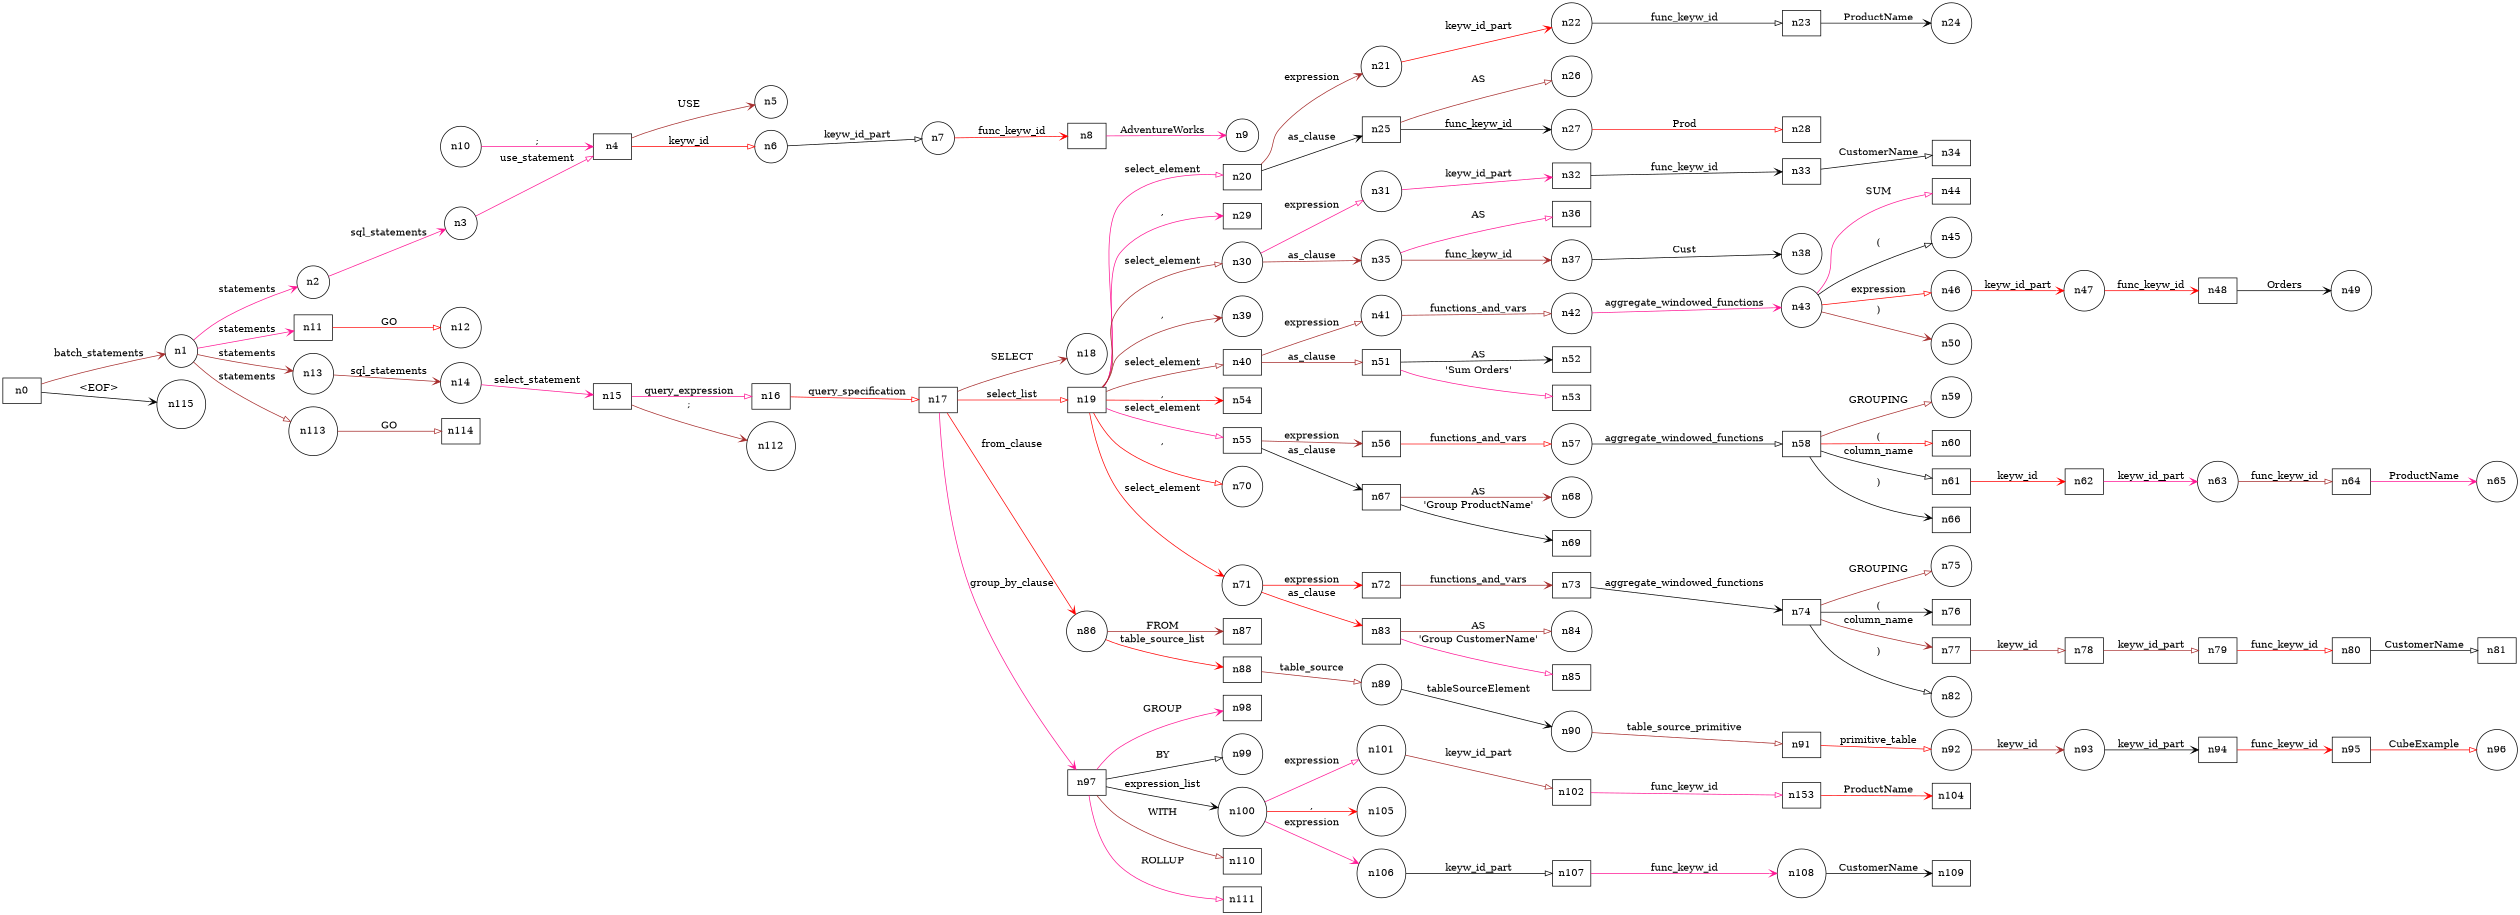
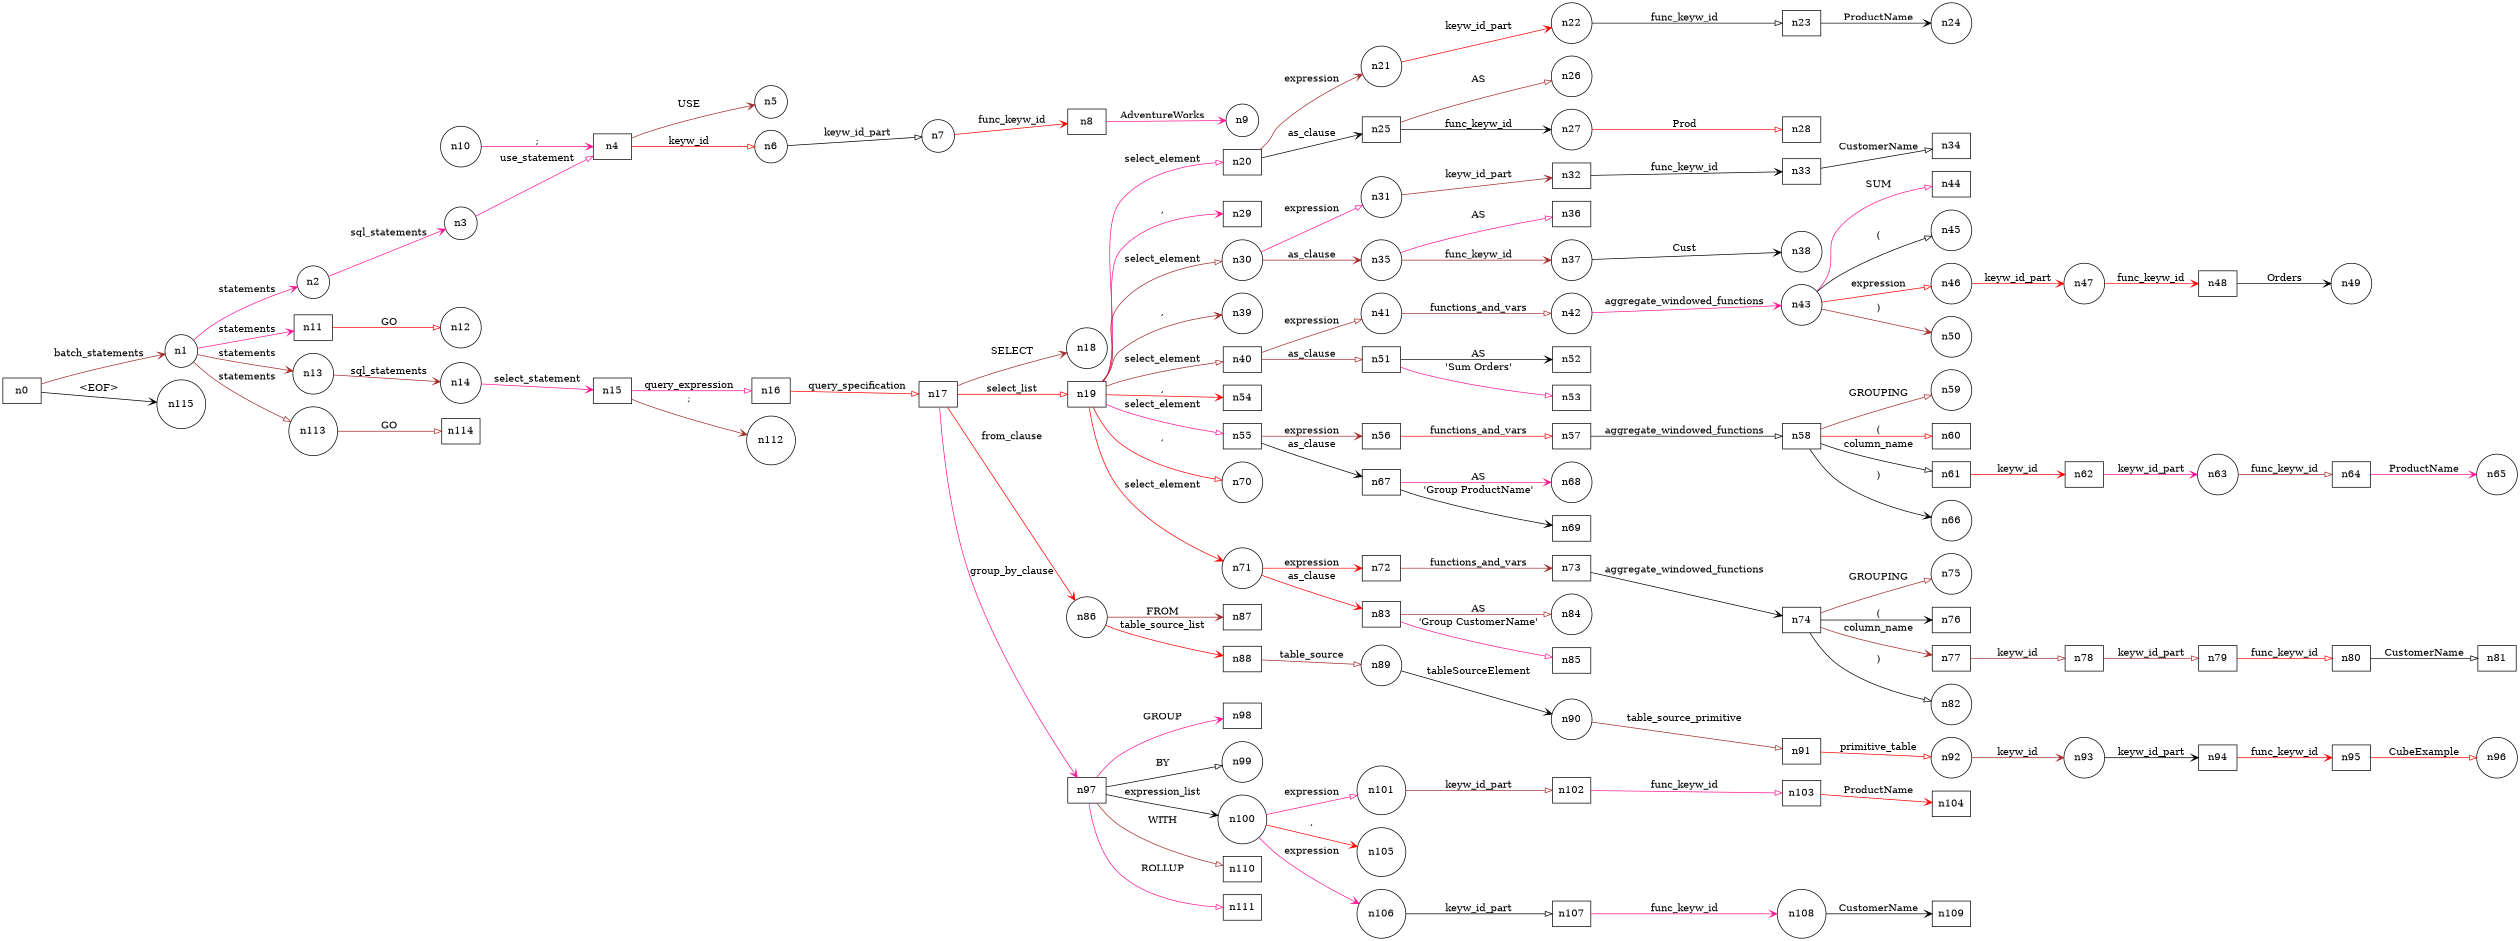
(1474, 184) -> (1473, 187)
(1572, 444) -> (1572, 436)
(1472, 497) -> (1472, 482)
(1951, 520) -> (1951, 521)
(1802, 795) -> (1802, 793)
